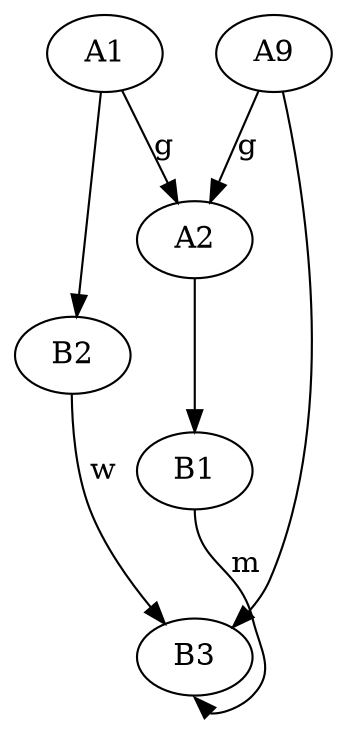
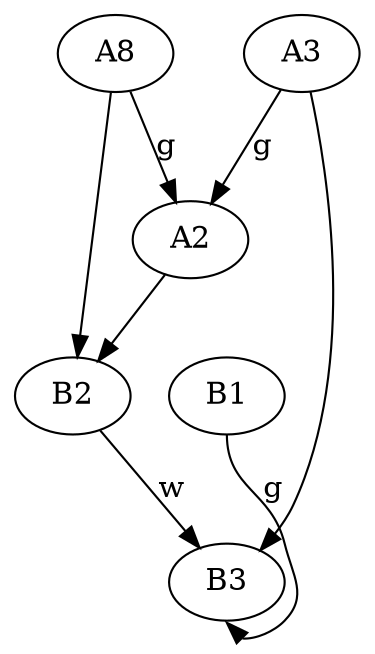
(105, 54) -> (116, 54)
(274, 54) -> (302, 54)
(195, 344) -> (138, 309)
(246, 564) -> (274, 489)
